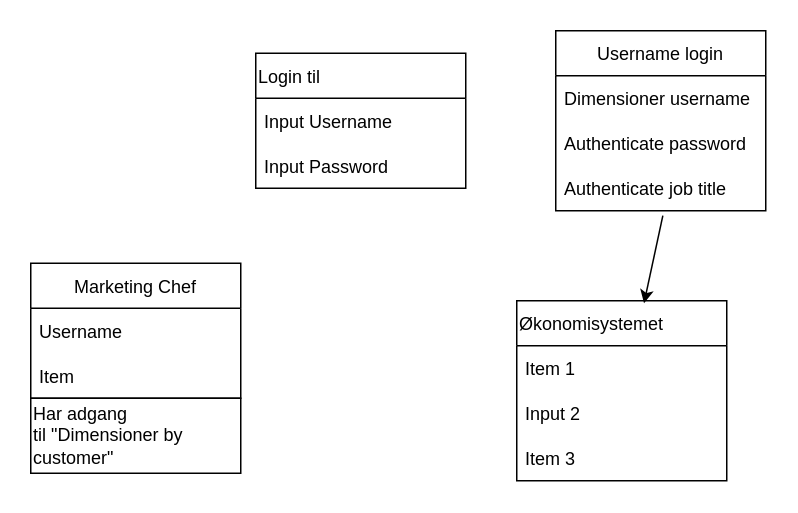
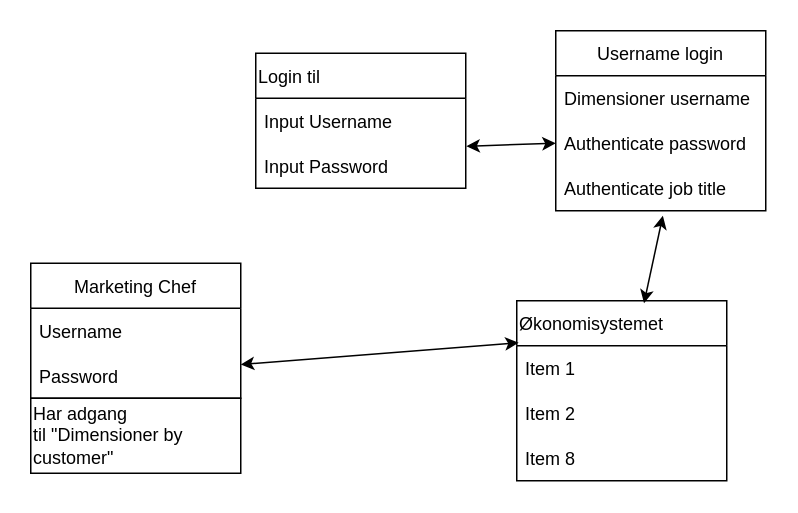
none -> (511, 145)
(661, 223) -> (660, 227)
none -> (379, 354)
(59, 377) -> (79, 377)
(558, 414) -> (553, 414)
(553, 459) -> (553, 459)
